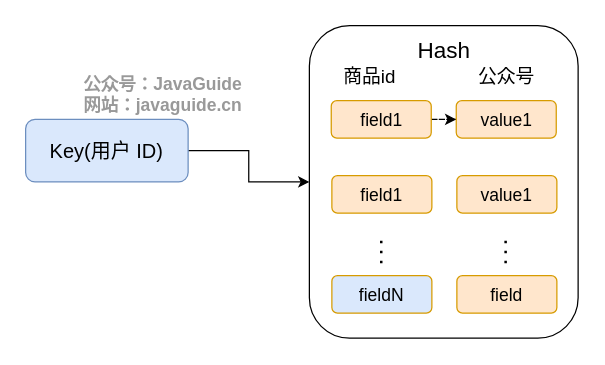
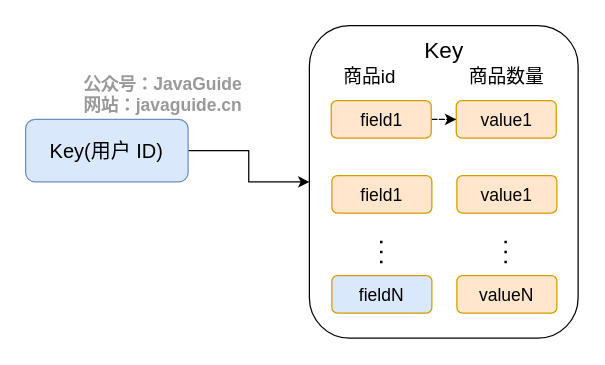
(444, 51) -> (444, 51)
(507, 76) -> (507, 76)
(507, 294) -> (507, 294)
